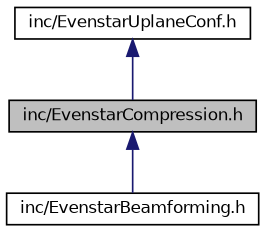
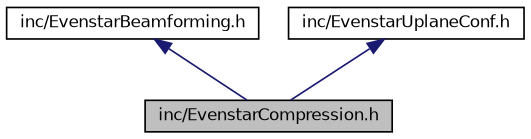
(133, 171) -> (208, 74)
